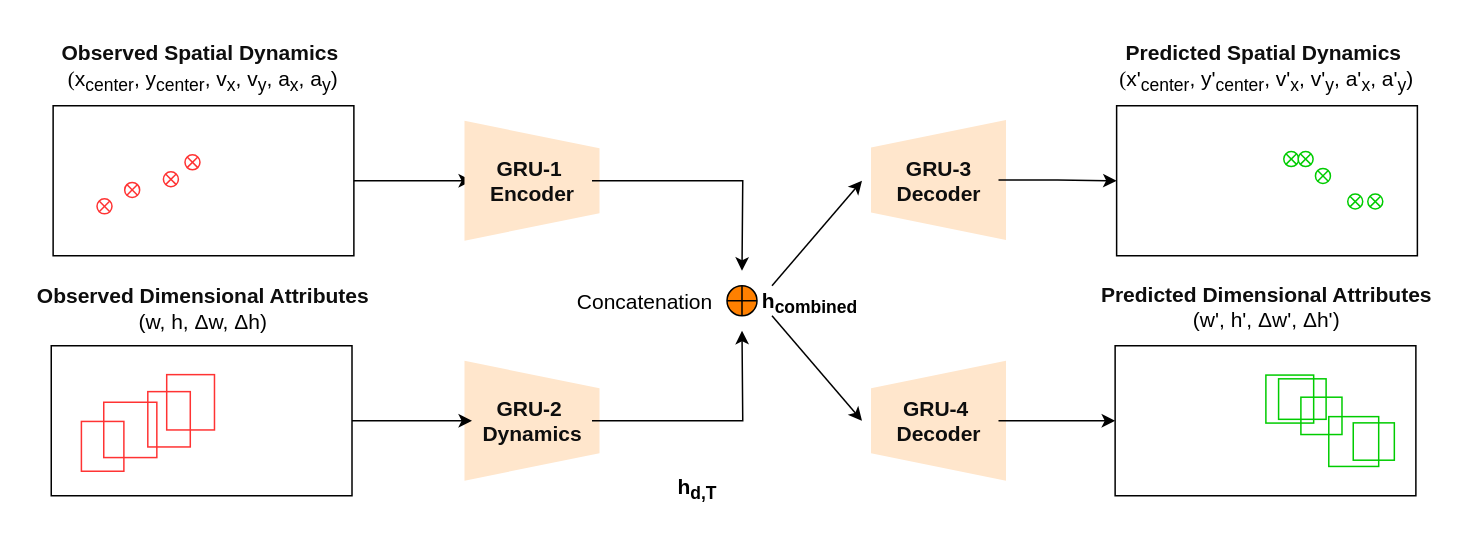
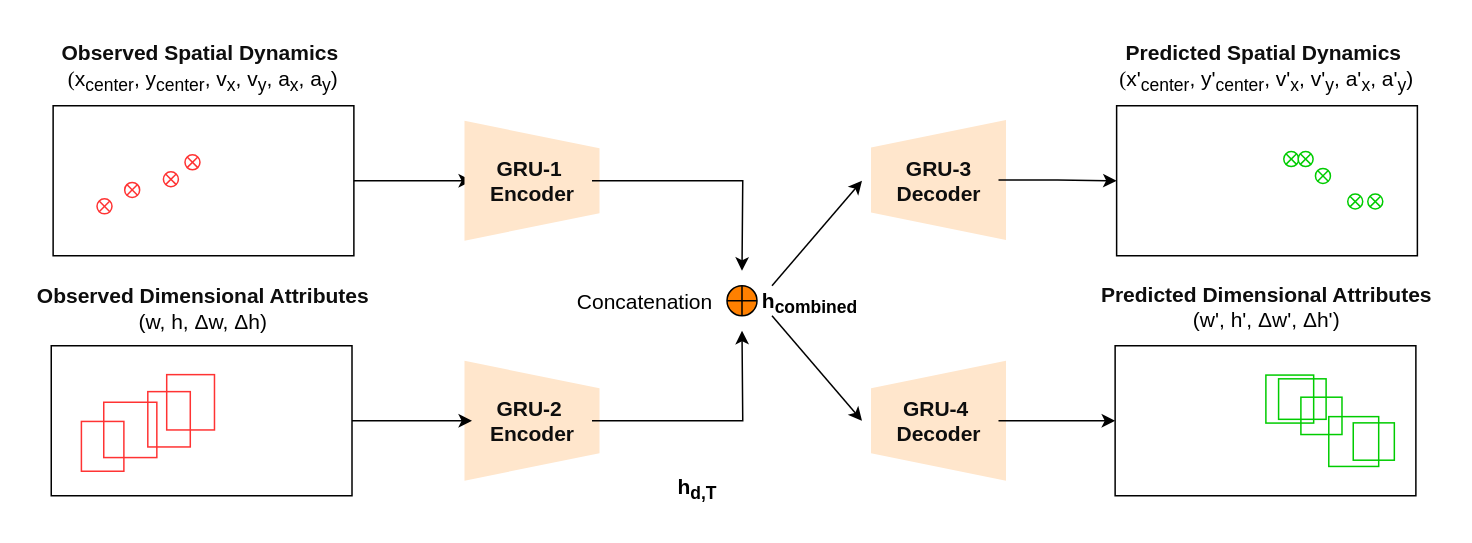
(533, 421) -> (533, 421)
